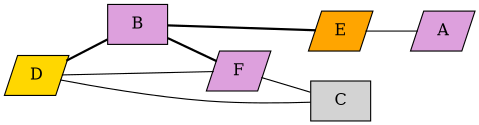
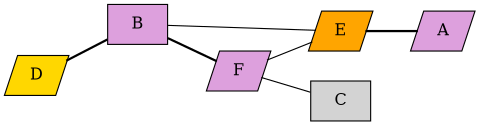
(242, 28) -> (242, 28)
(392, 31) -> (392, 31)
(138, 73) -> (290, 51)
(185, 99) -> none
